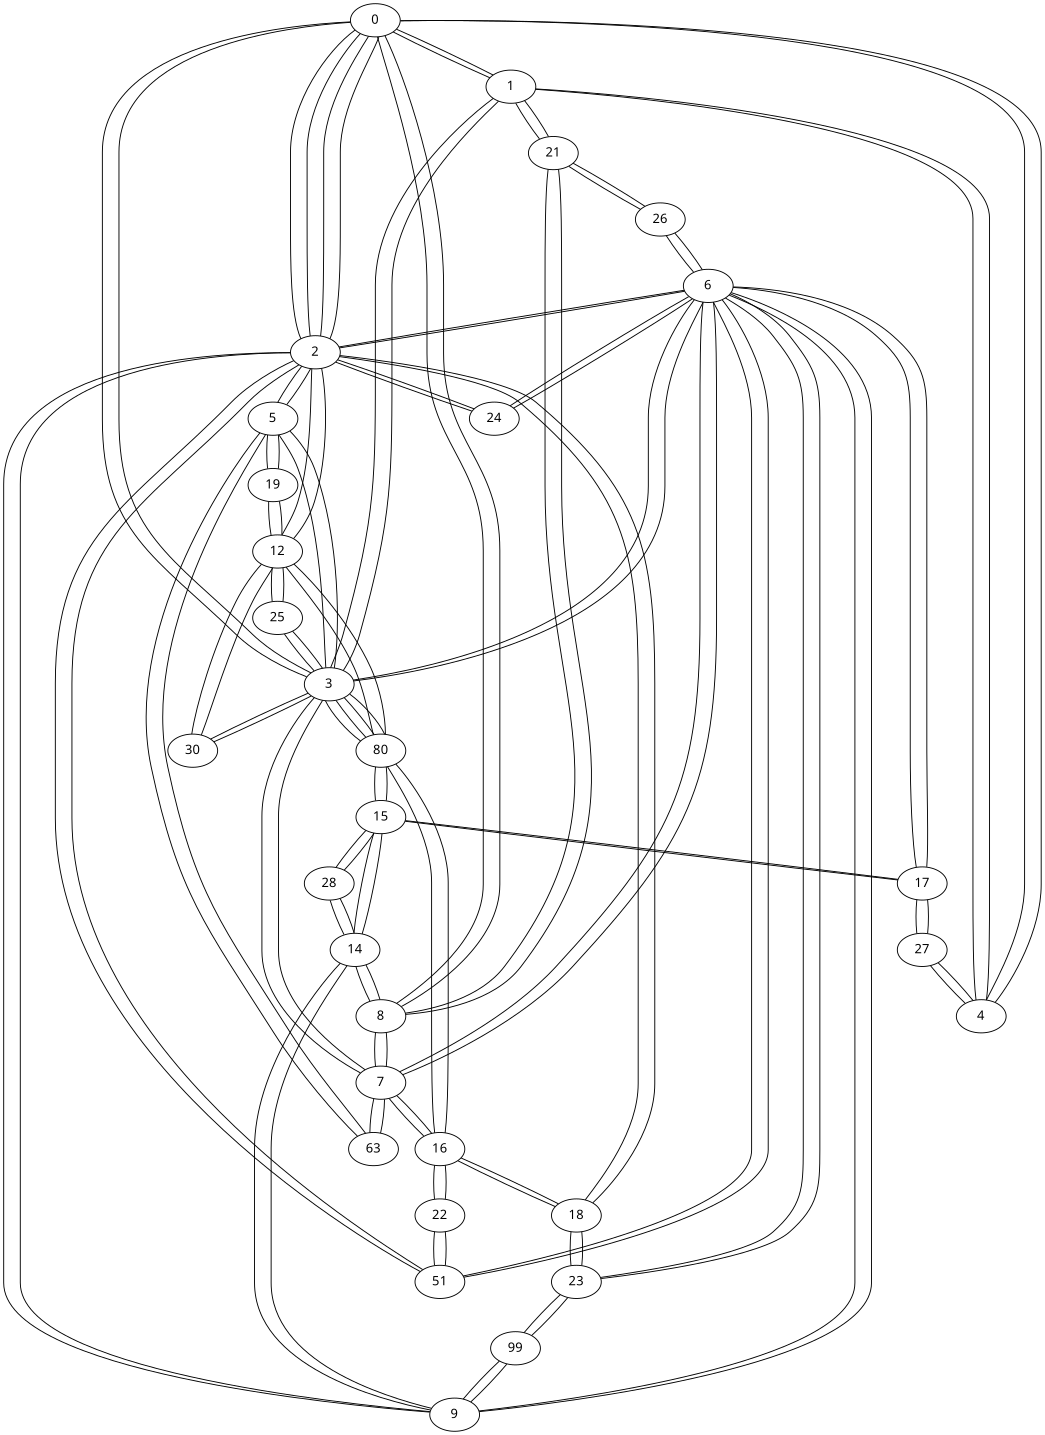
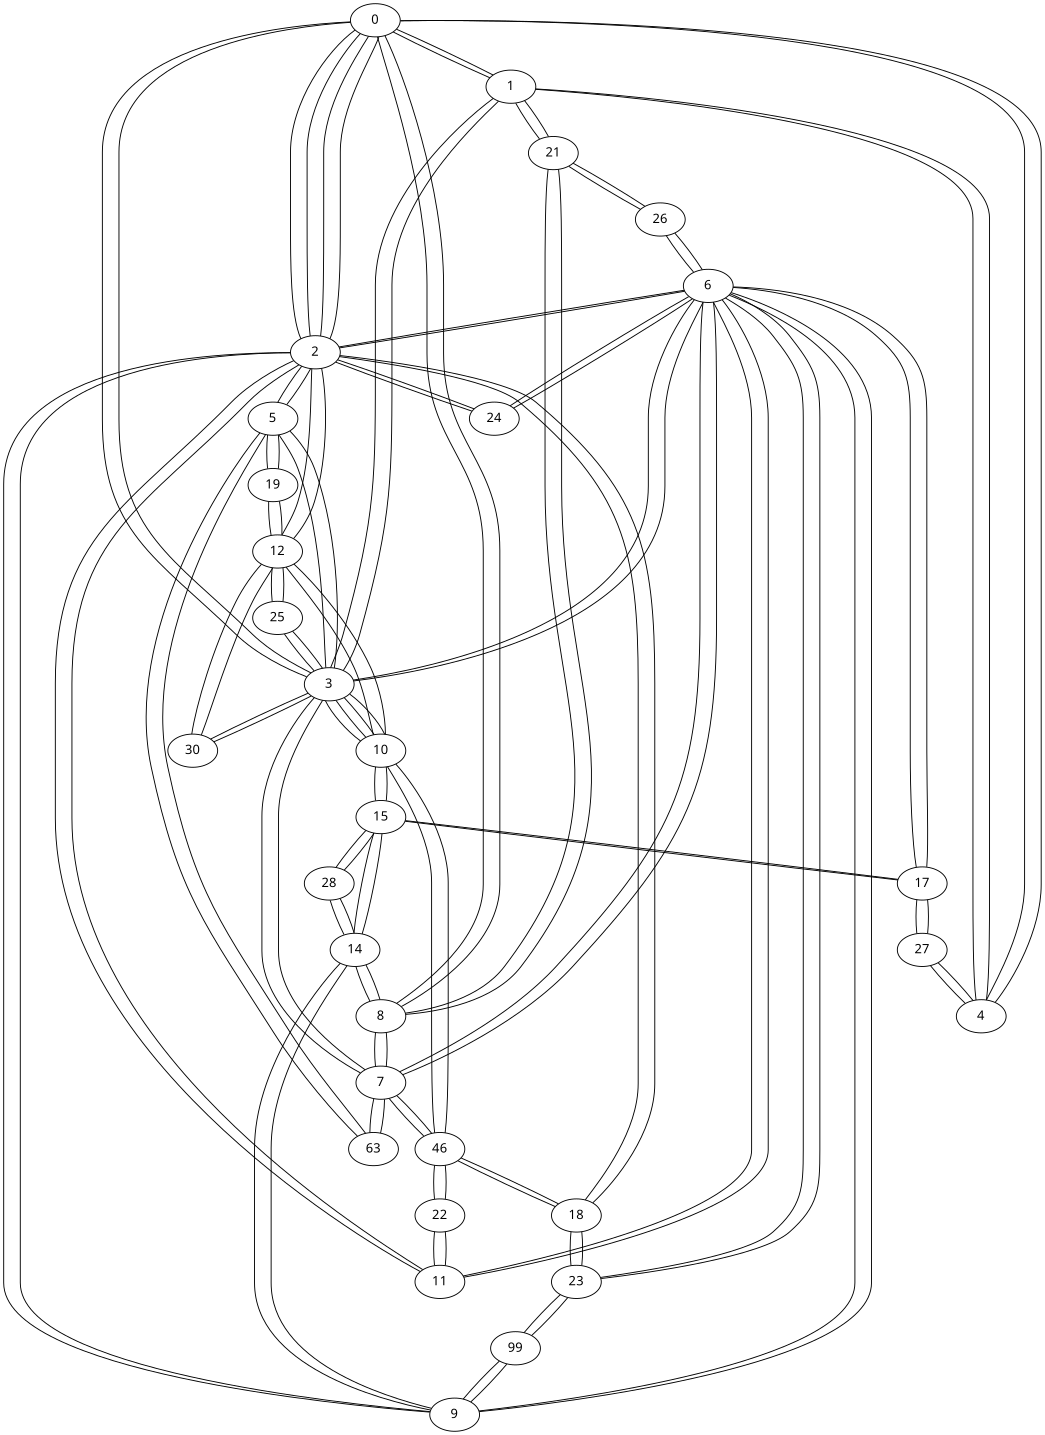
(381, 751) -> (381, 751)
(440, 1149) -> (440, 1149)
(440, 1282) -> (440, 1282)
